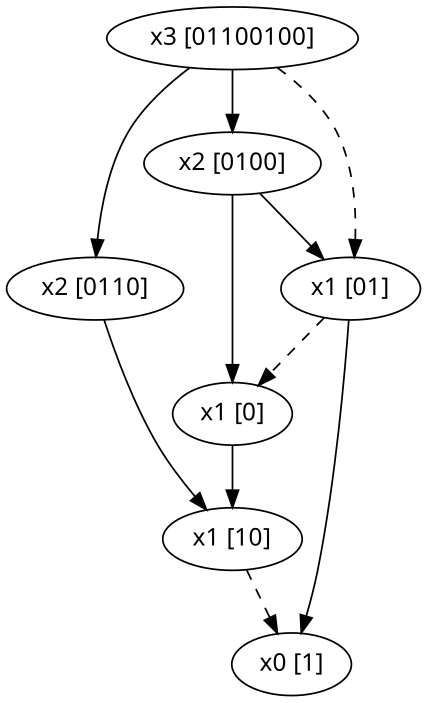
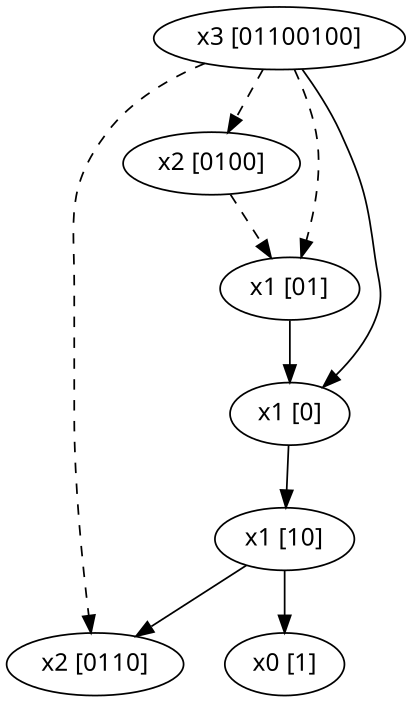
(232, 92) -> (250, 93)
(123, 142) -> (74, 310)
(286, 220) -> (246, 219)
(232, 280) -> (370, 222)
(297, 345) -> (290, 343)
(141, 413) -> (199, 596)
(334, 469) -> none
(258, 594) -> (285, 593)
